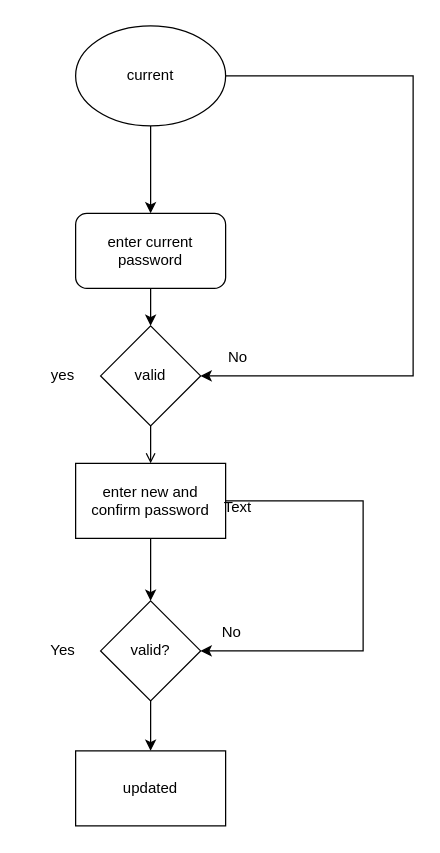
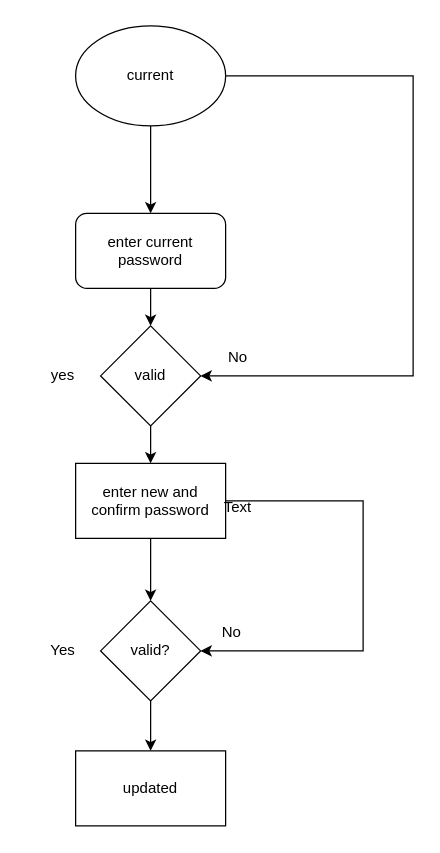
(151, 455) -> (151, 453)
